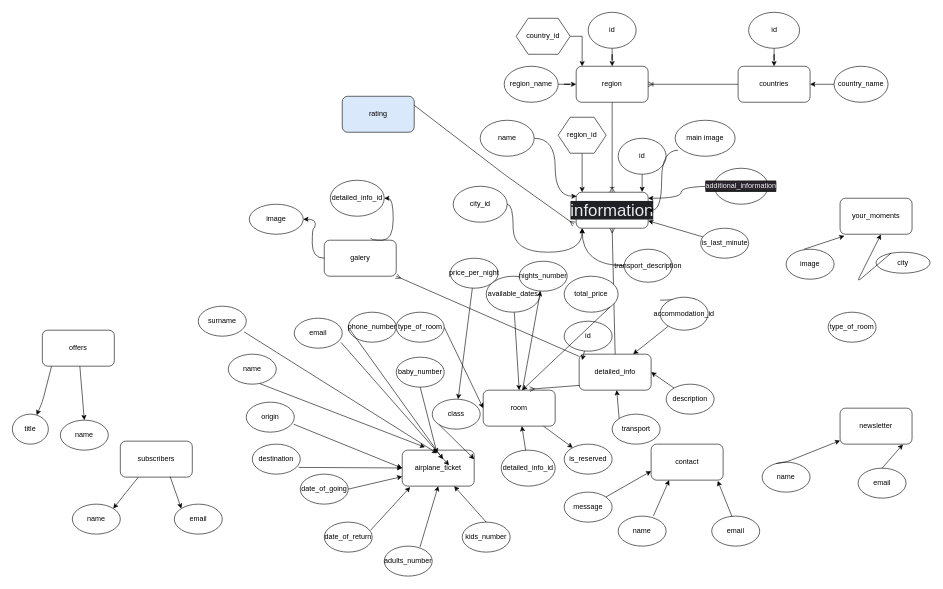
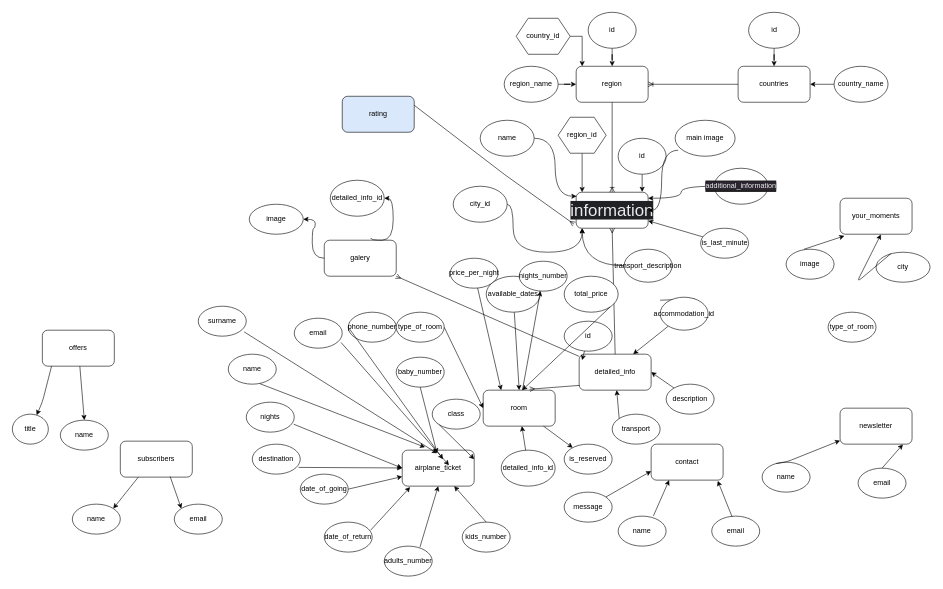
(903, 263) -> (903, 267)
(468, 325) -> (489, 338)
(270, 417) -> (270, 417)
